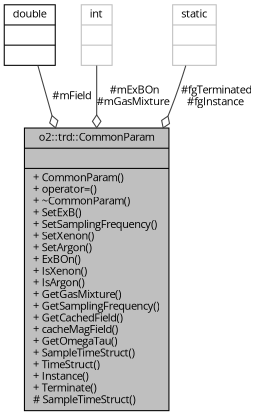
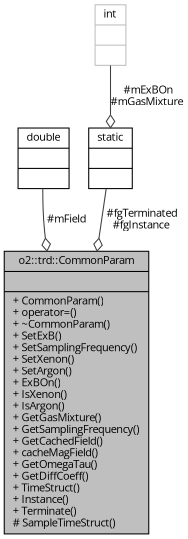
(194, 35) -> (110, 158)
(97, 90) -> (110, 90)
(84, 353) -> (51, 477)
